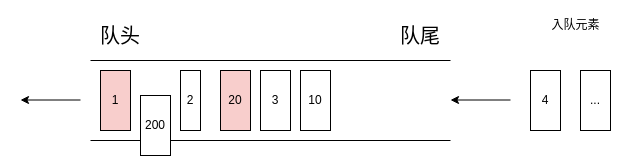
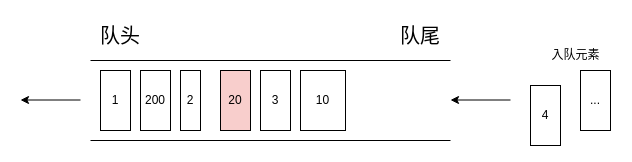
(576, 26) -> (576, 56)
(116, 101) -> (116, 101)
(316, 101) -> (323, 101)
(546, 101) -> (546, 116)
(156, 126) -> (156, 101)
